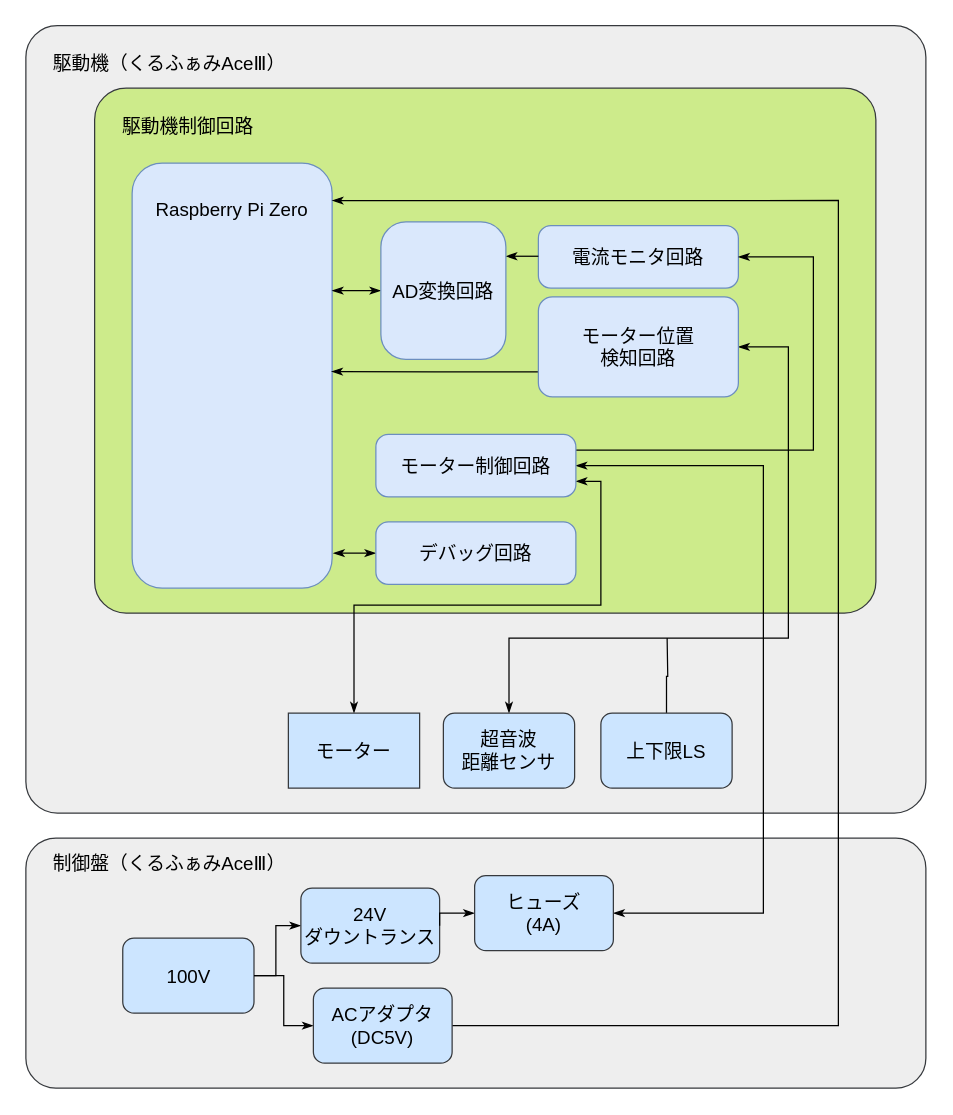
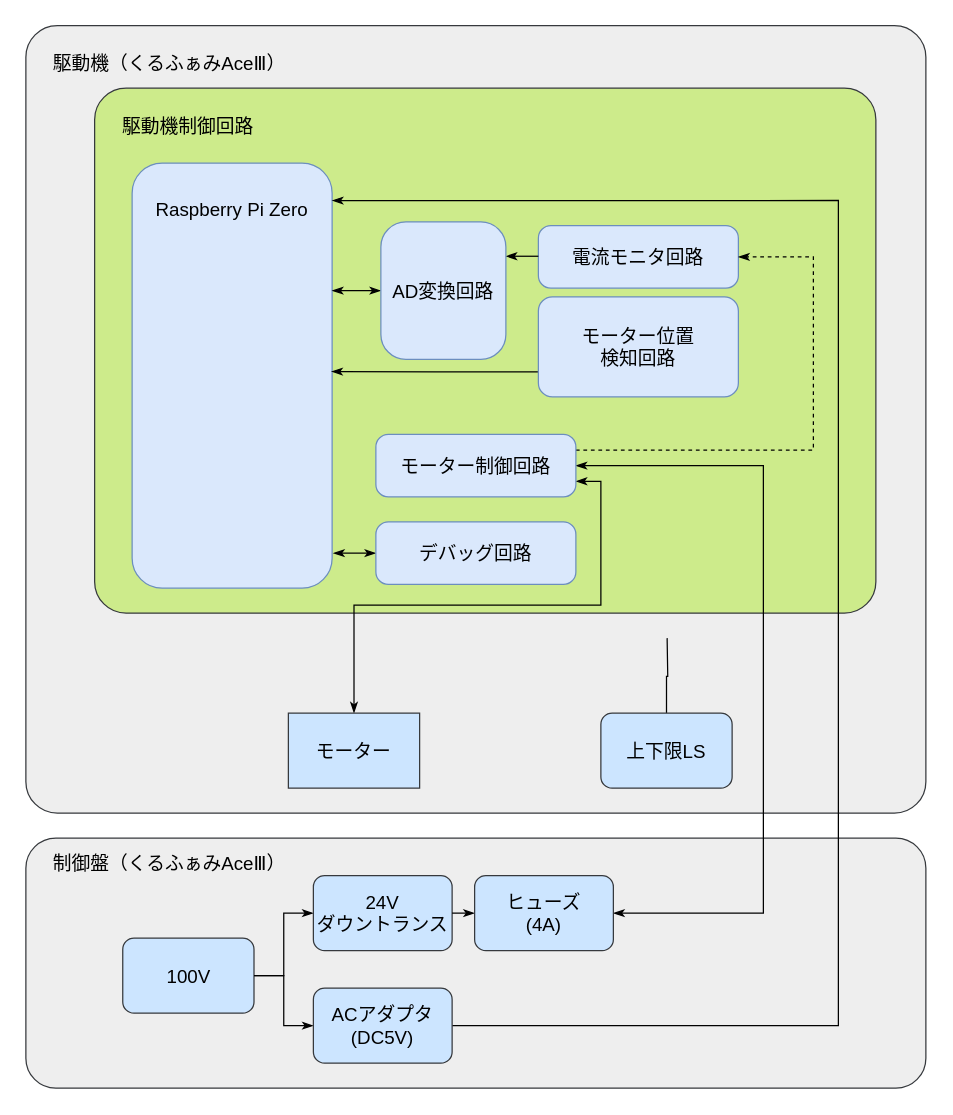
(813, 438) -> (813, 438)
(781, 638) -> none
(509, 751) -> none
(370, 926) -> (383, 913)
